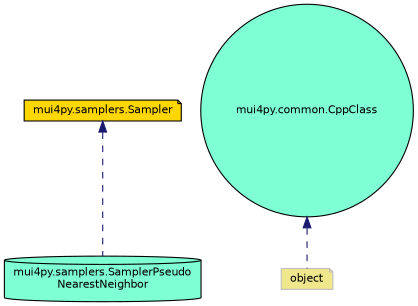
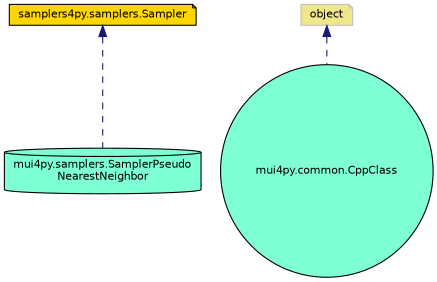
(103, 111) -> (103, 15)
(307, 248) -> (327, 51)
